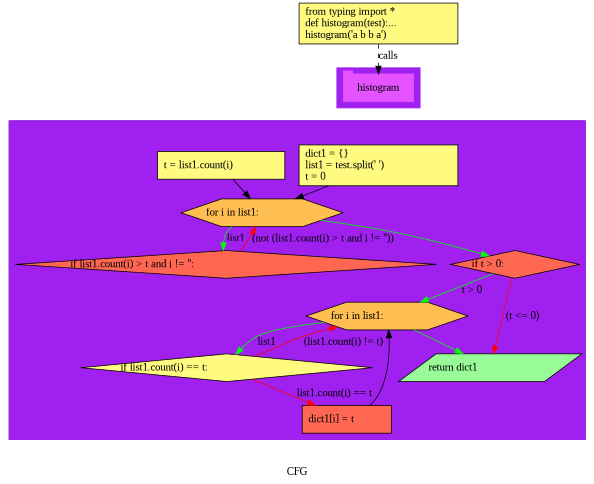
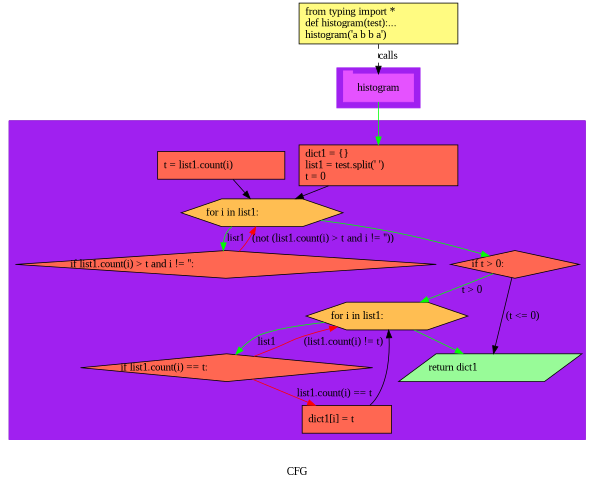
none -> (378, 116)
(221, 165) -> (221, 165)
(378, 165) -> (378, 165)
(504, 312) -> (504, 312)
(227, 368) -> (227, 368)
